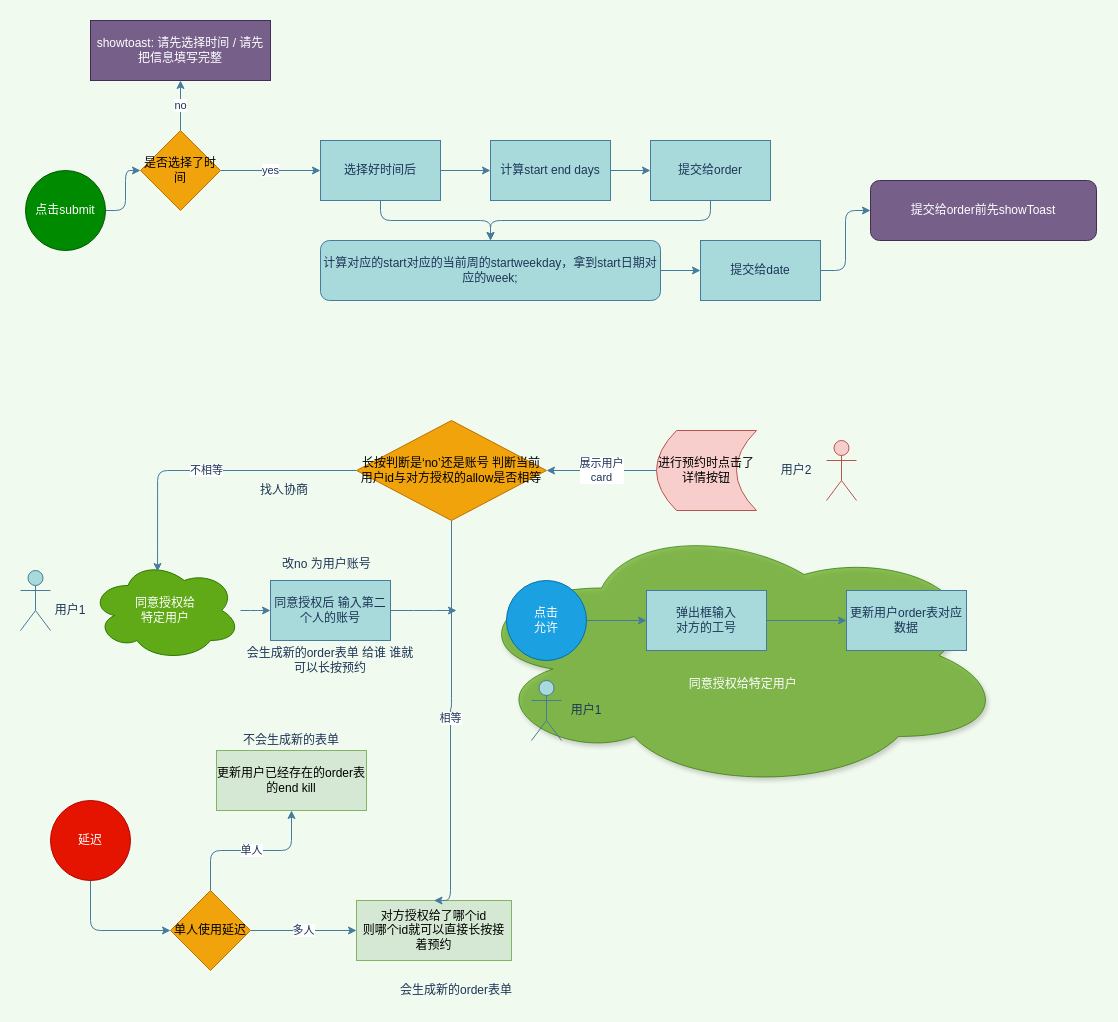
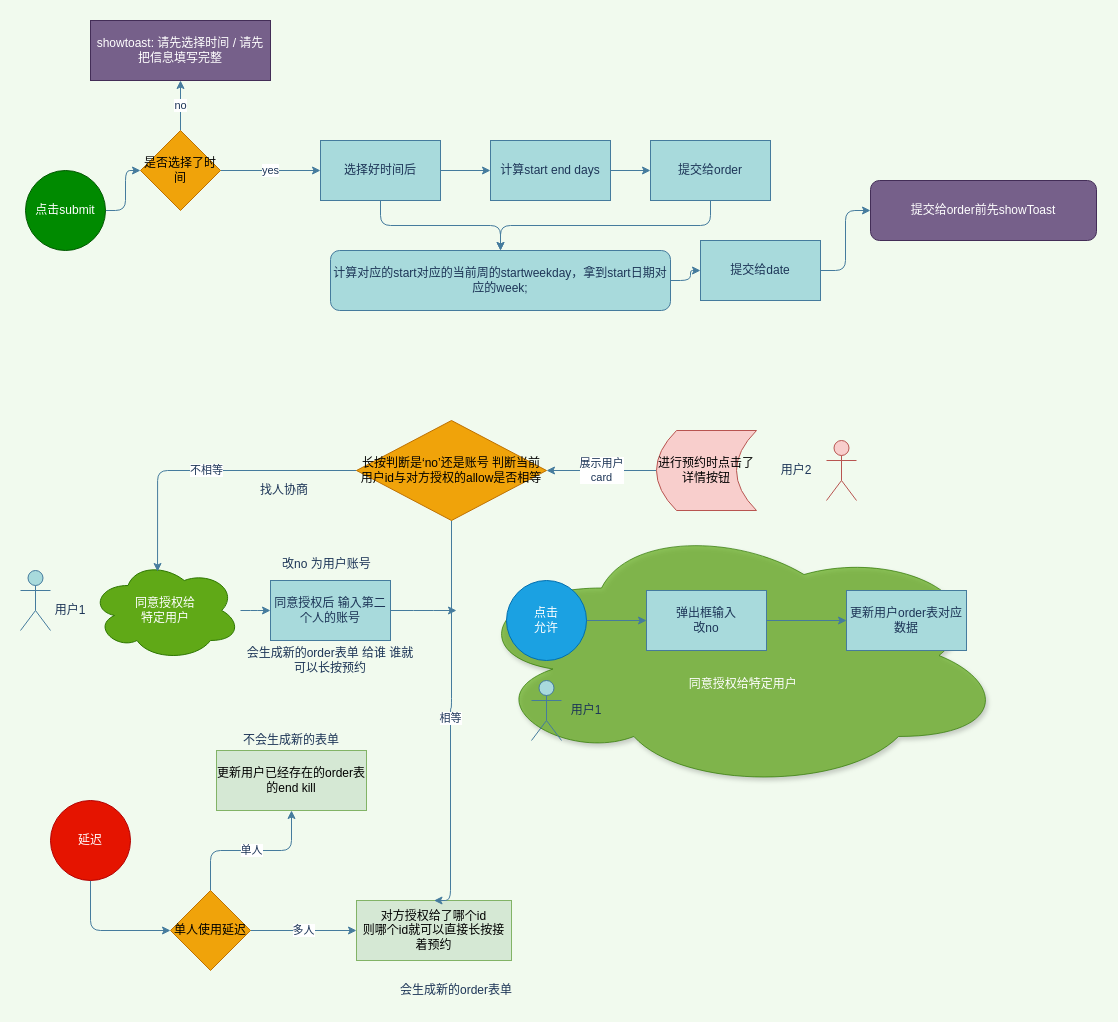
(491, 271) -> (501, 281)
(707, 621) -> (707, 621)
